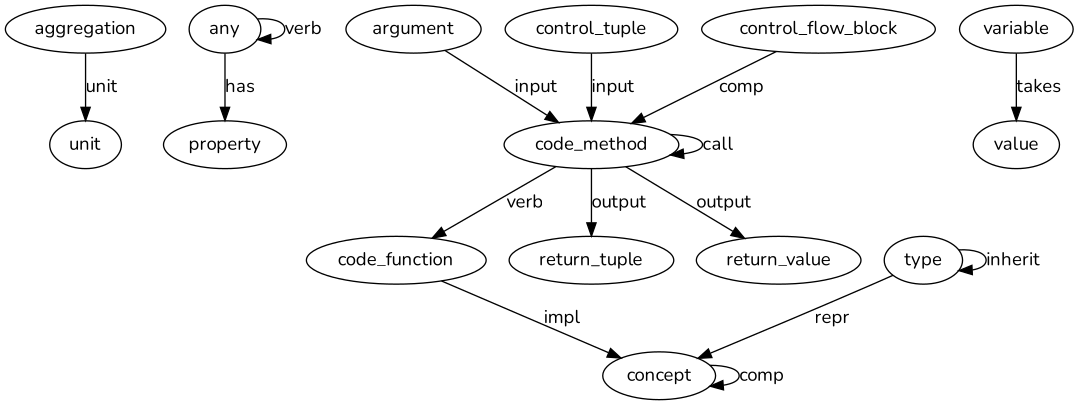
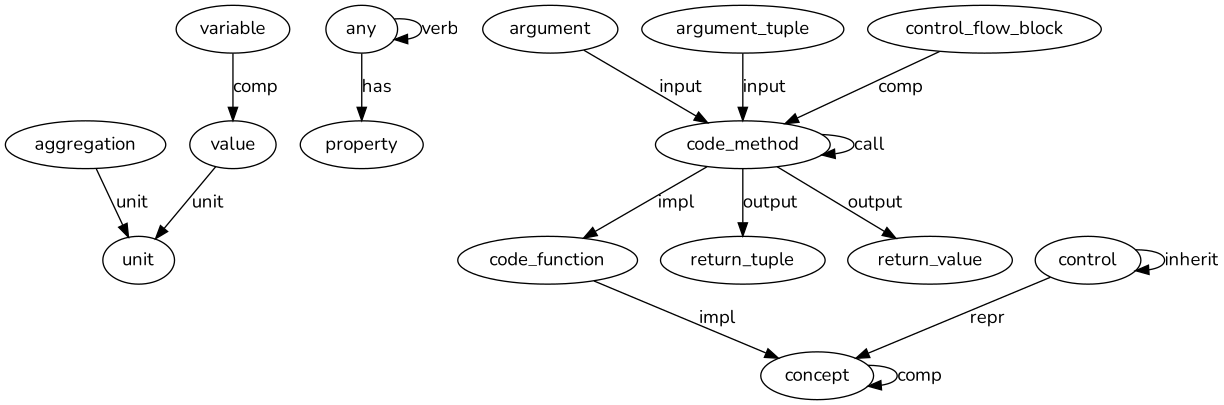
(591, 29) -> (743, 29)
(1039, 87) -> (256, 87)
none -> (190, 198)
(525, 202) -> (676, 202)
(923, 260) -> (1088, 260)
